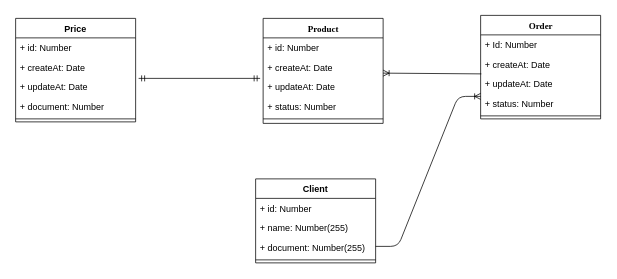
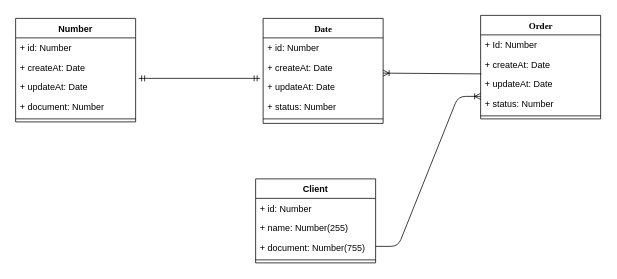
(75, 29) -> (75, 29)
(323, 29) -> (323, 29)
(314, 248) -> (314, 248)
